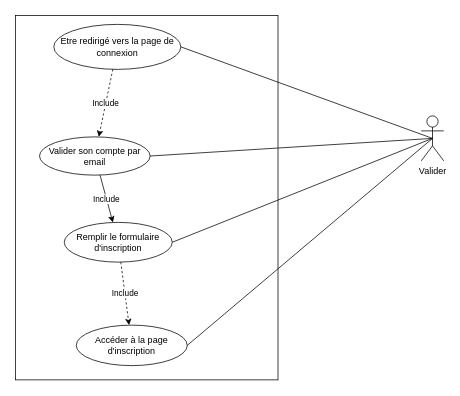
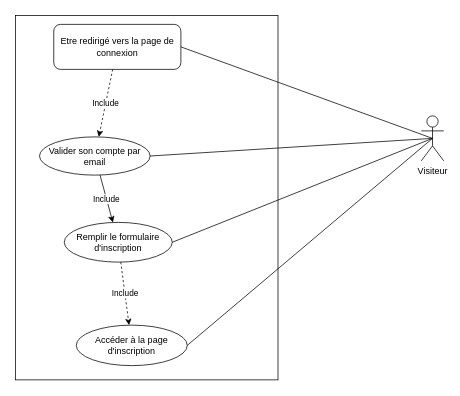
(117, 47) -> (117, 47)
(433, 172) -> (433, 172)
